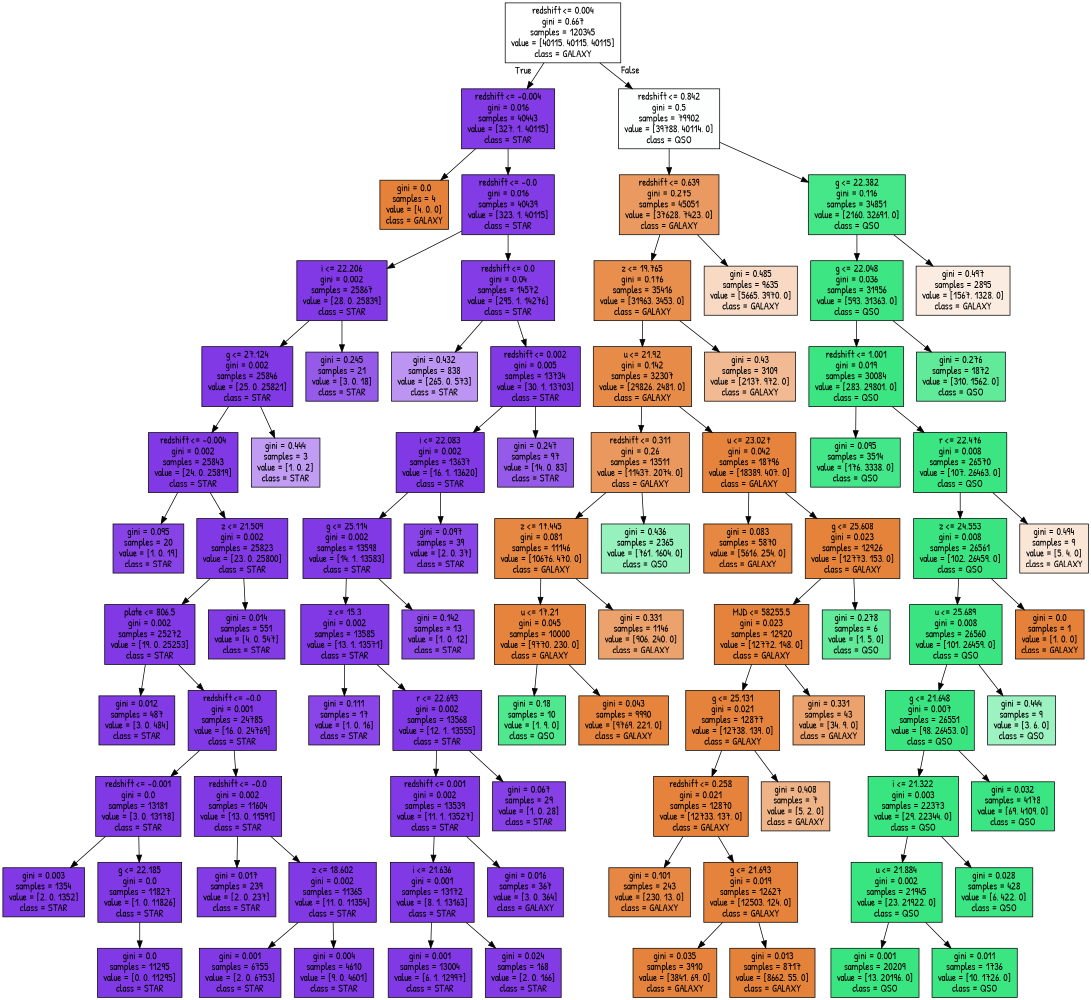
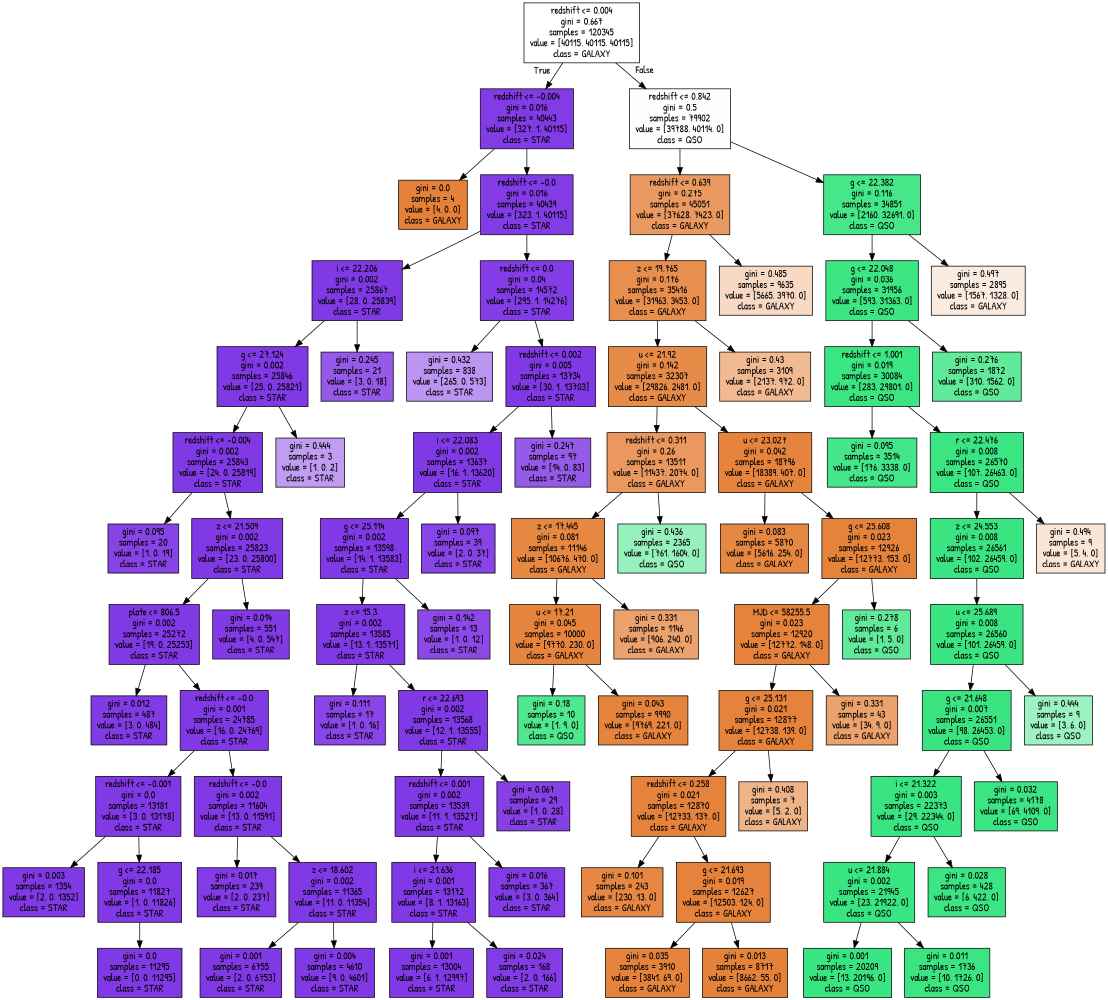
(1050, 634) -> none
(525, 892) -> (527, 892)
